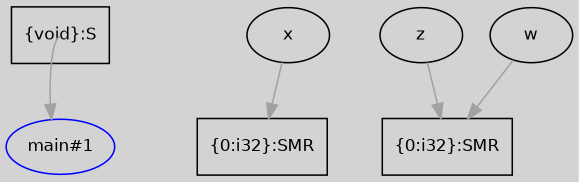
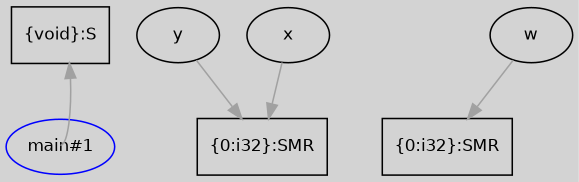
none -> (178, 35)
(421, 35) -> none
(51, 69) -> (70, 113)
